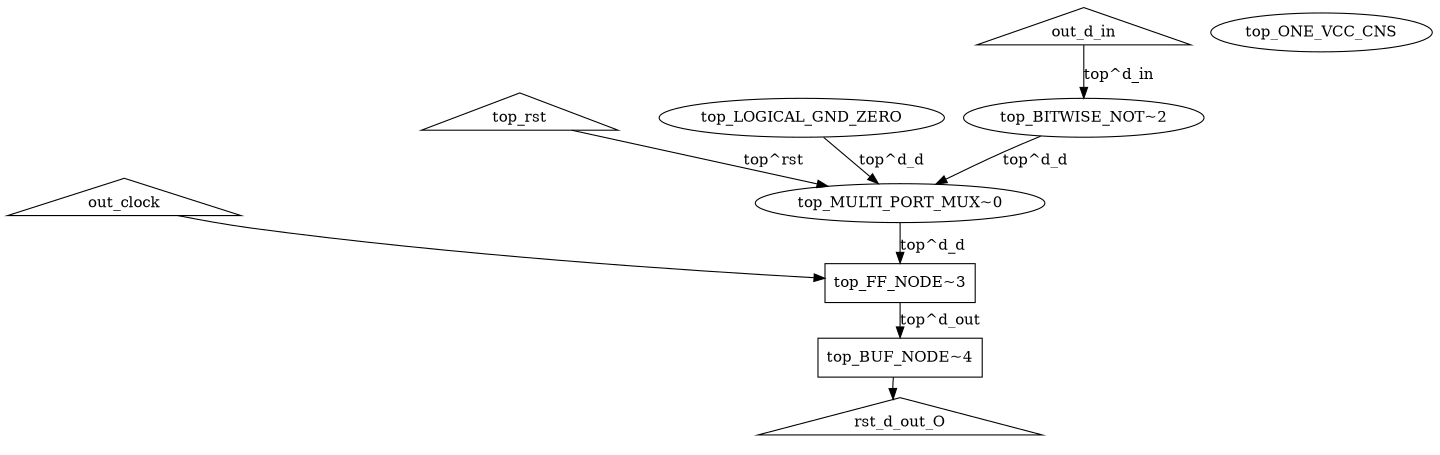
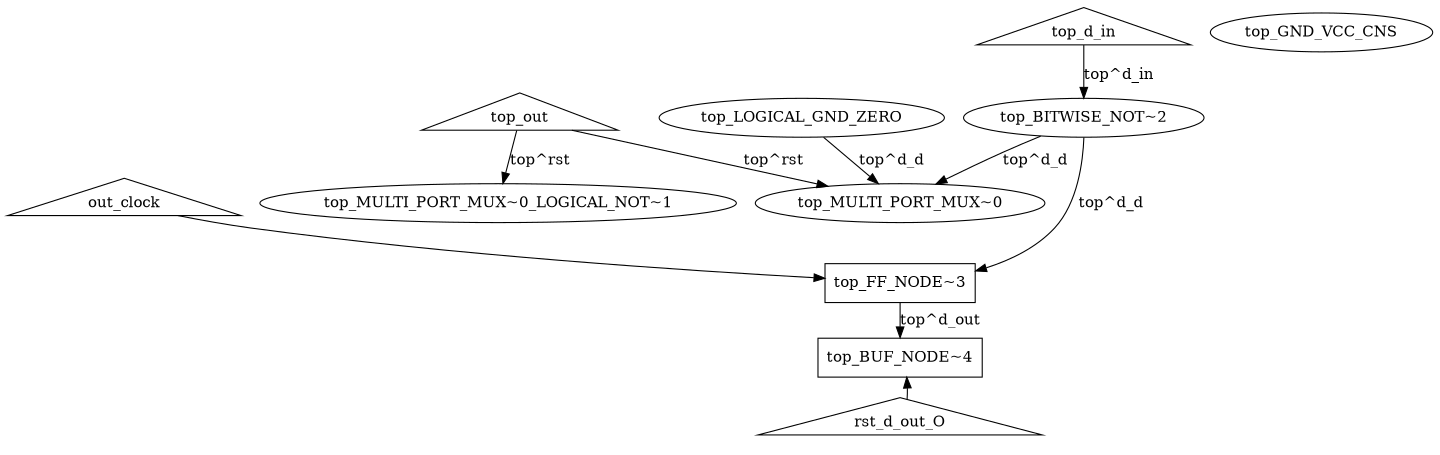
(1084, 32) -> (1084, 32)
(1322, 32) -> (1322, 32)
(520, 118) -> (520, 118)
none -> (498, 203)
(900, 237) -> (1060, 221)
(893, 383) -> (907, 394)
